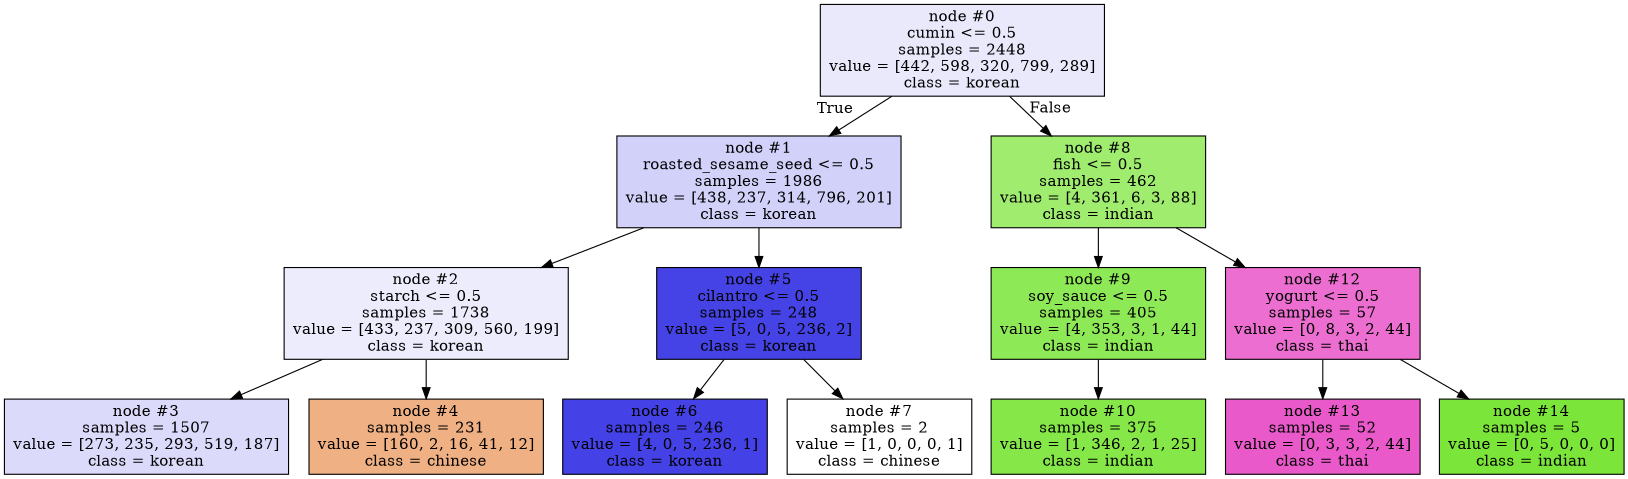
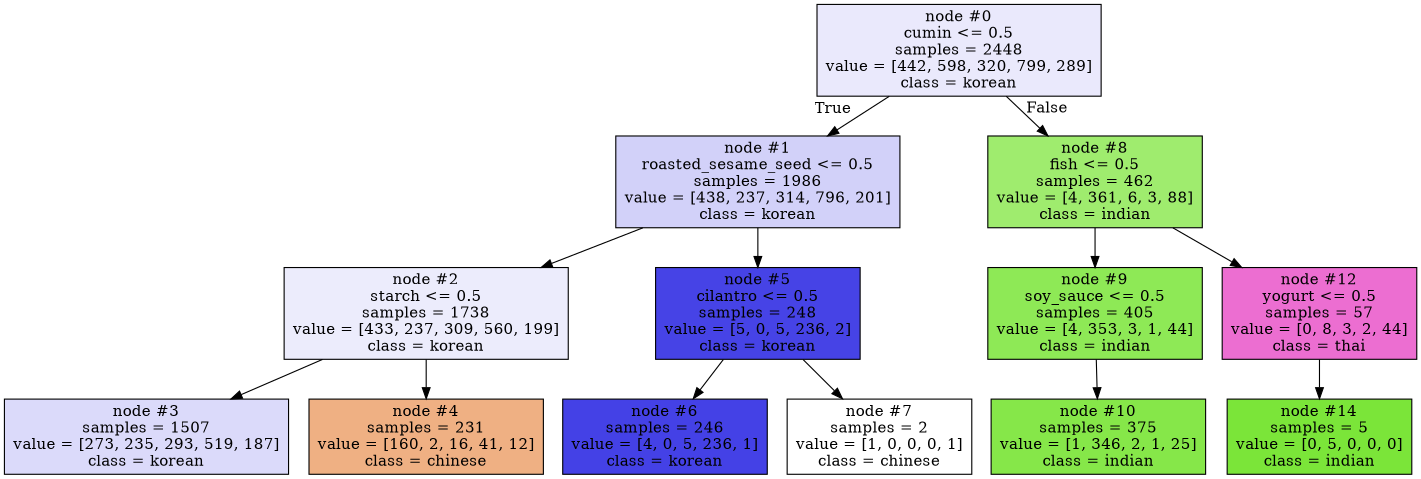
(1323, 437) -> none
